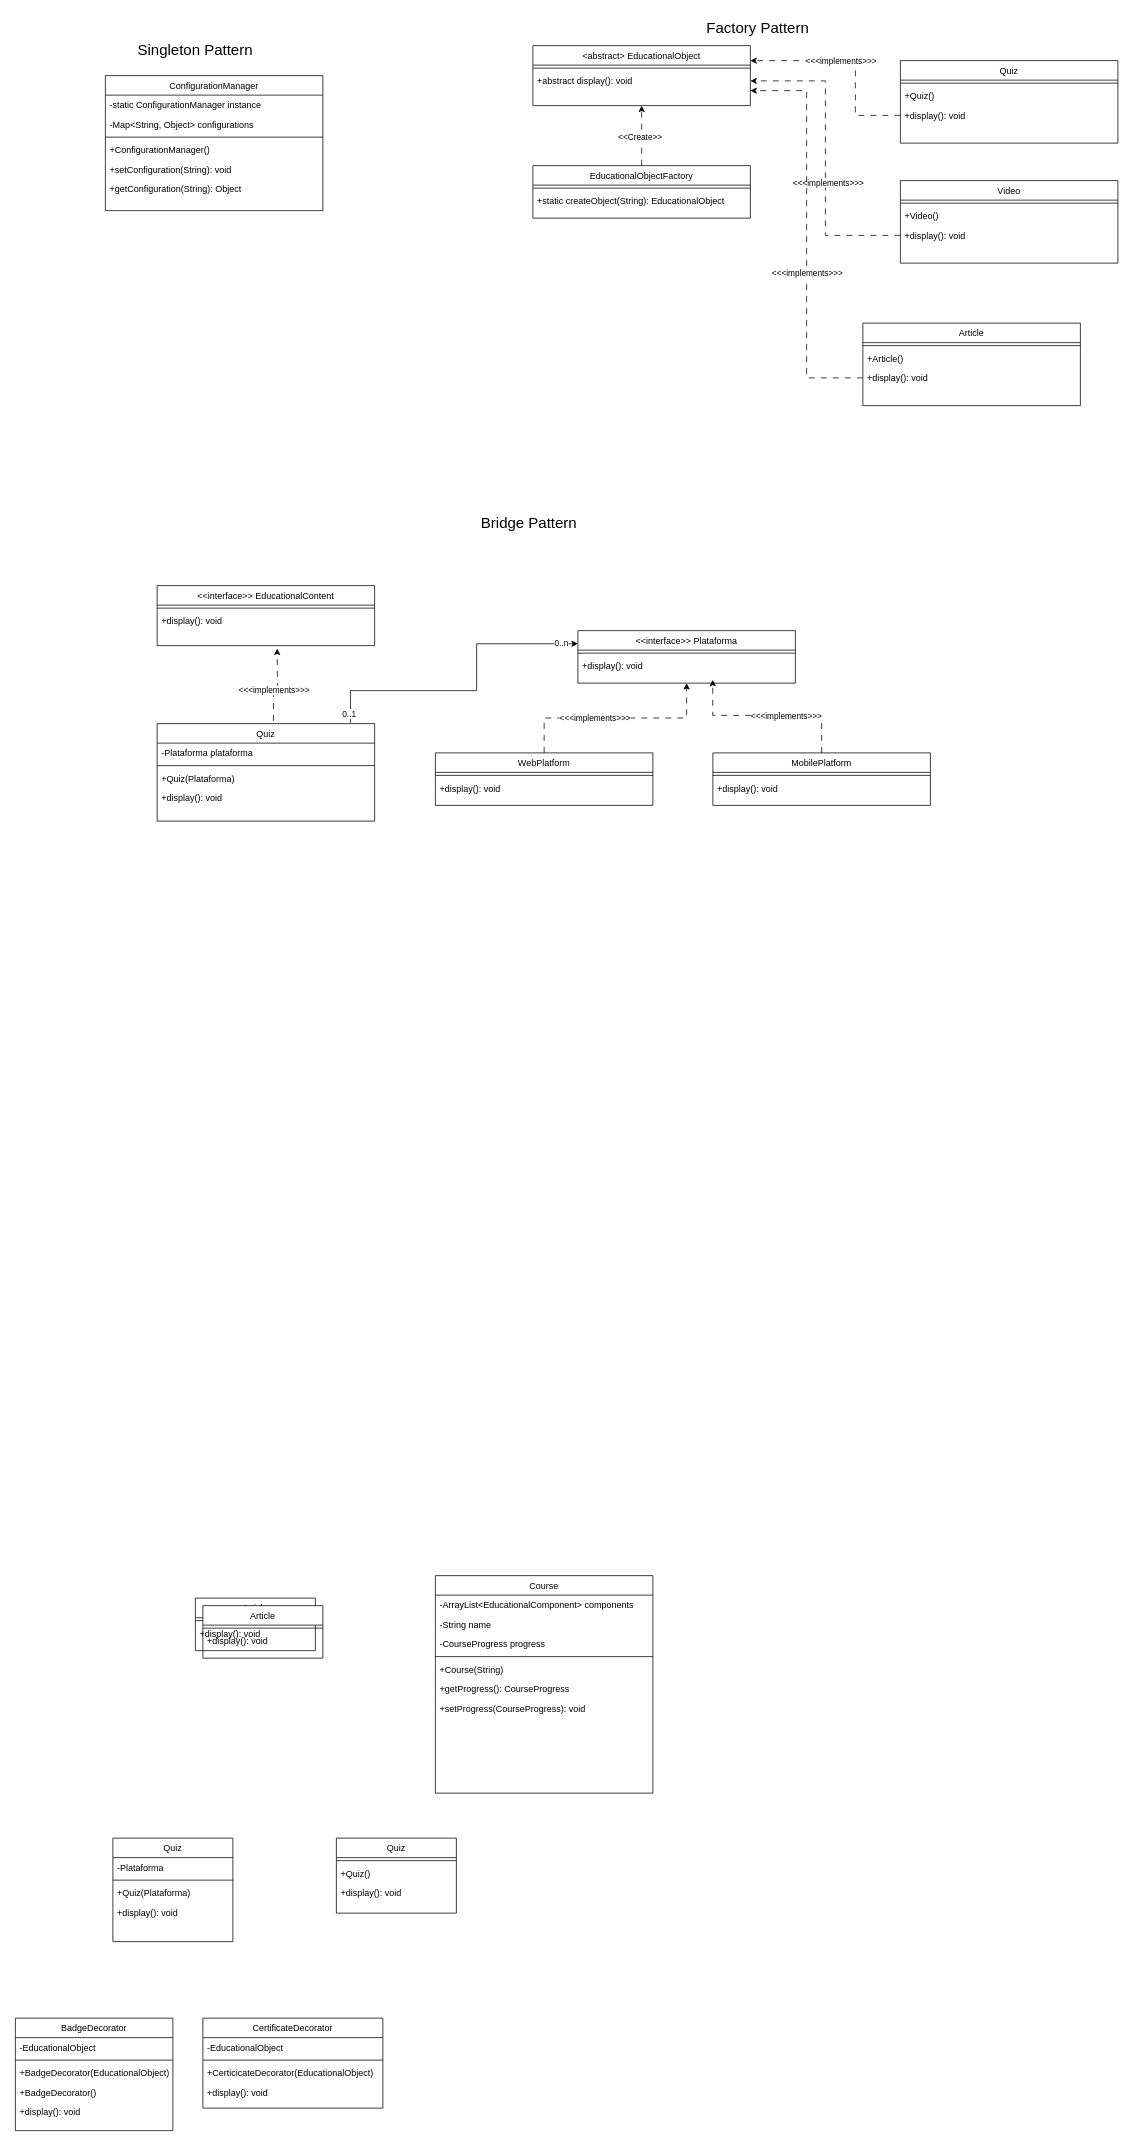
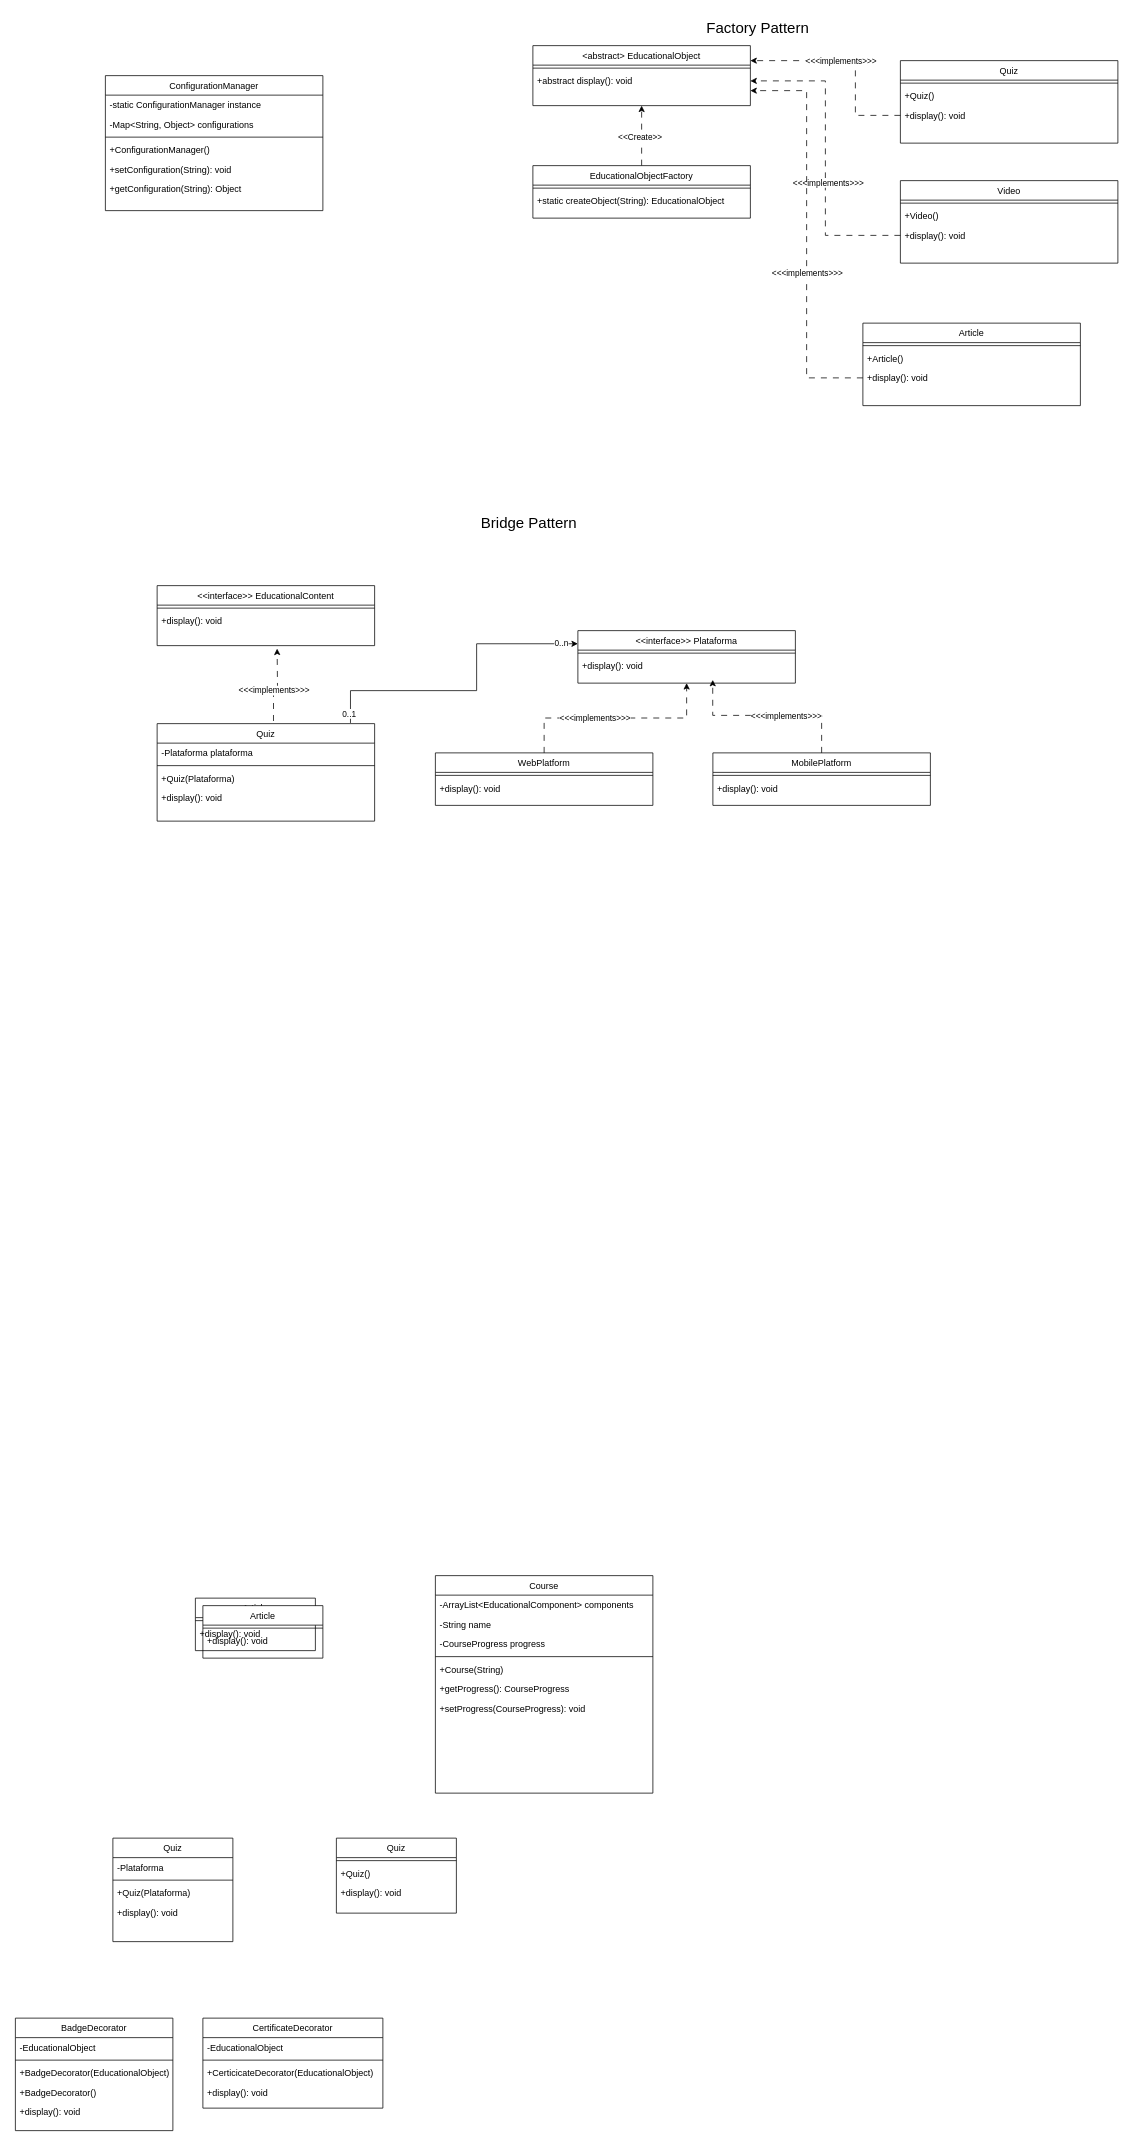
(195, 49) -> none
